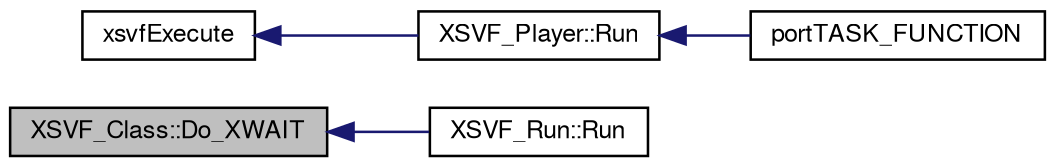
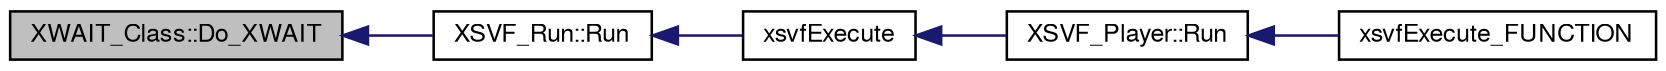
none -> (710, 36)
(898, 36) -> (1498, 36)
(169, 132) -> (176, 36)
